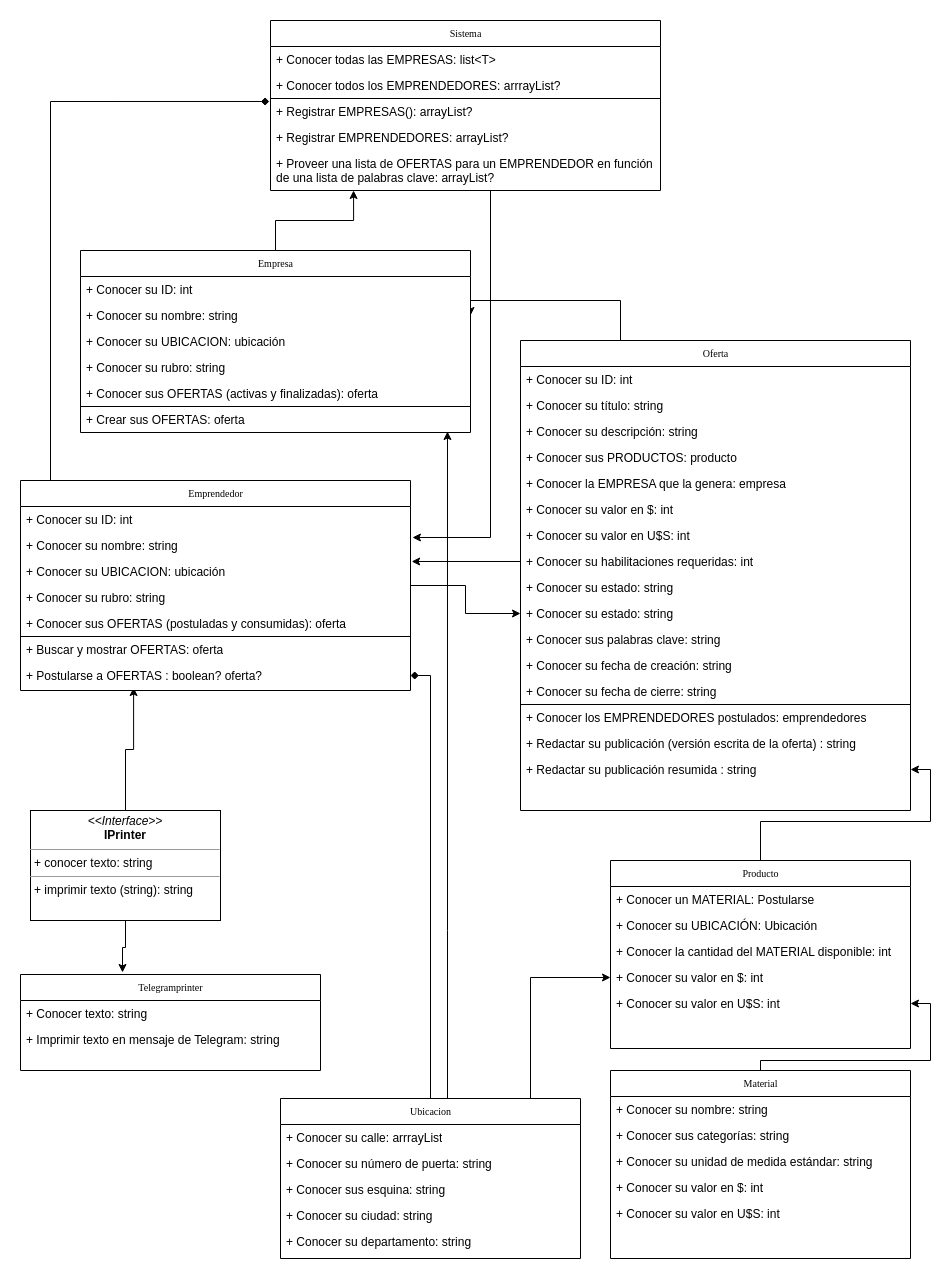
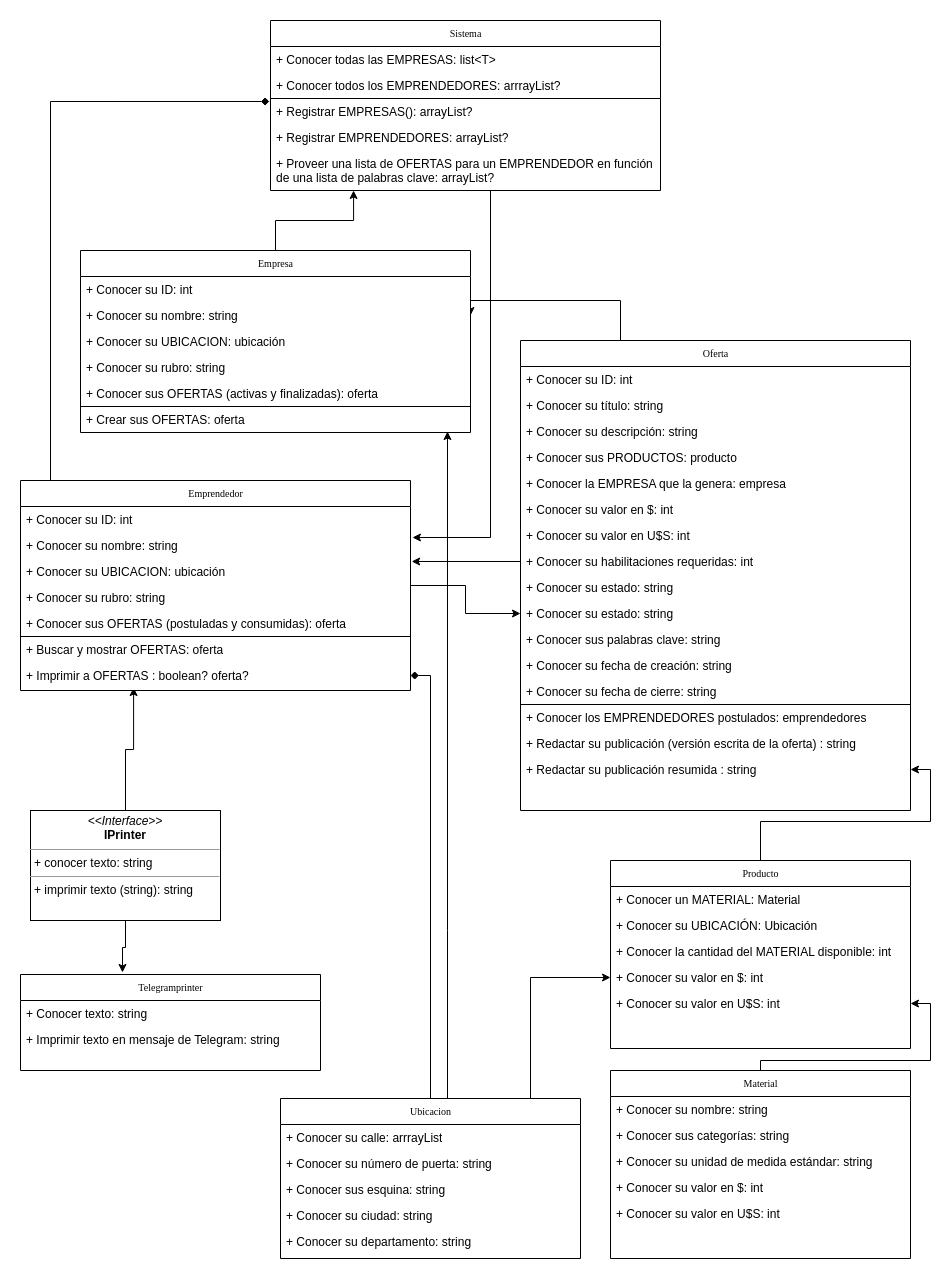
(150, 677) -> (142, 677)
(718, 900) -> (709, 900)
